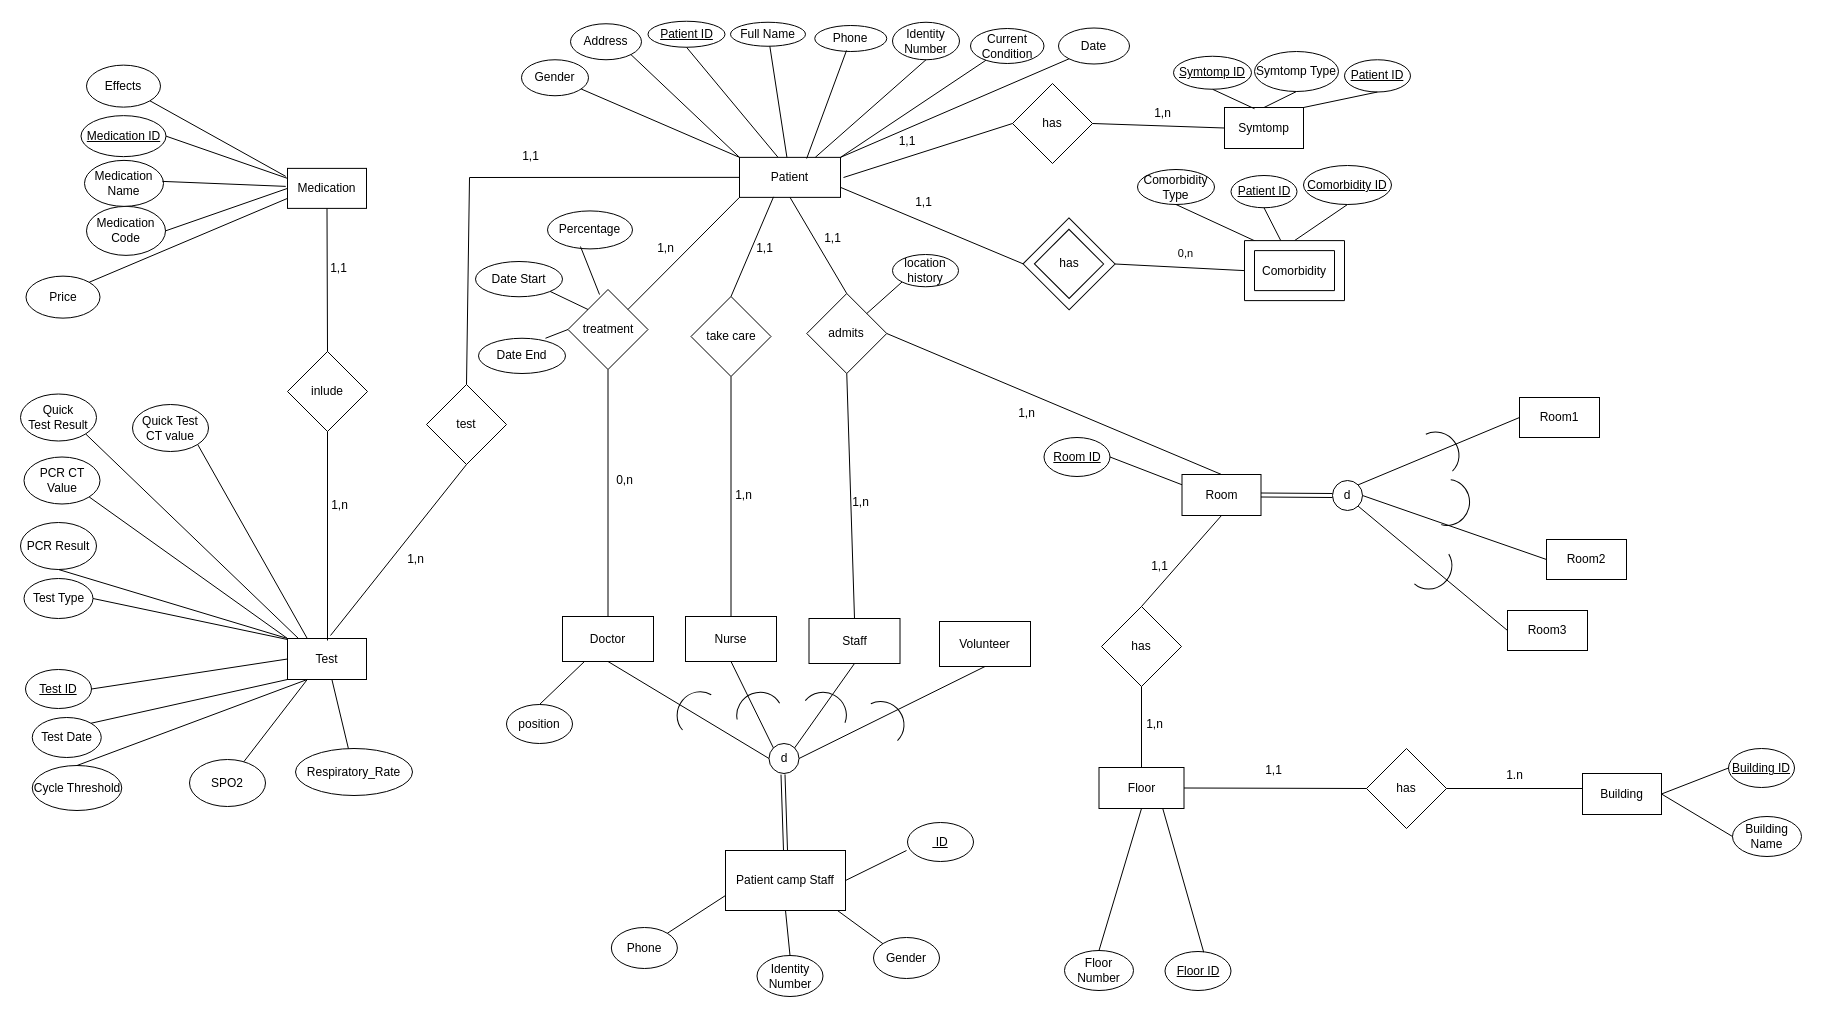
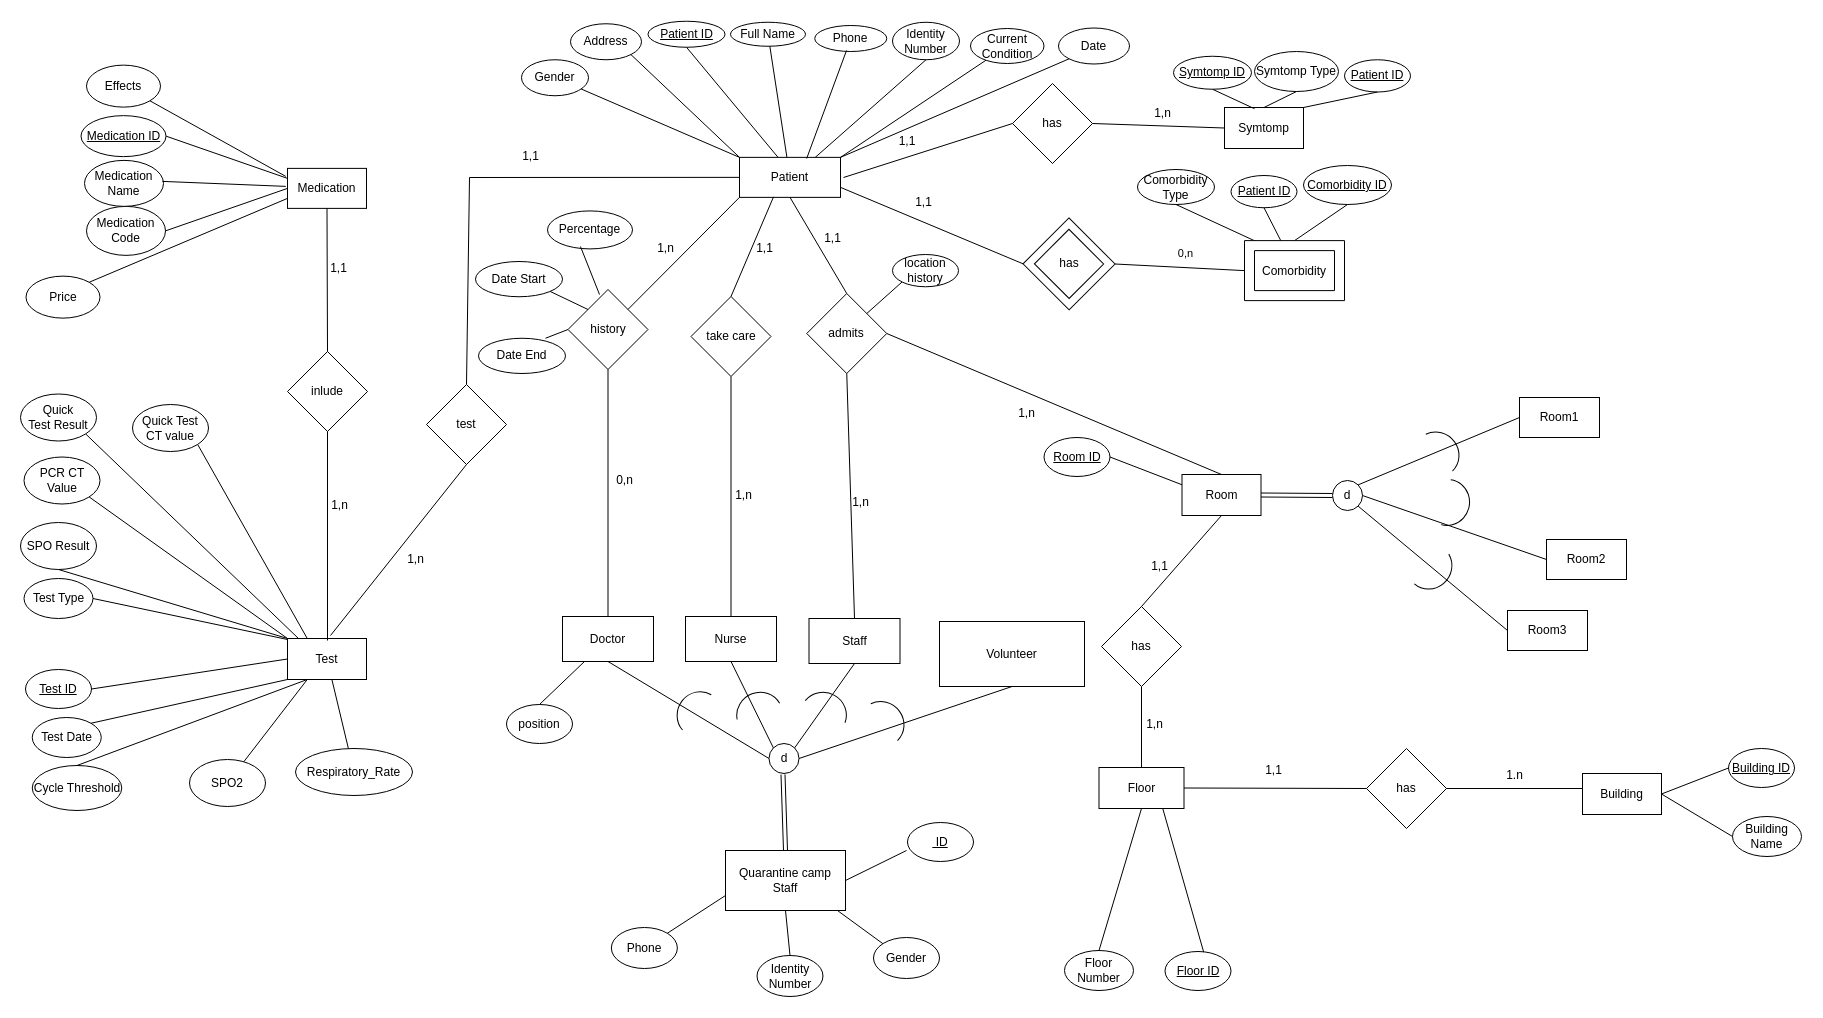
(609, 330) -> (609, 330)
(59, 547) -> (59, 547)
(985, 644) -> (1012, 654)
(786, 881) -> (786, 881)
